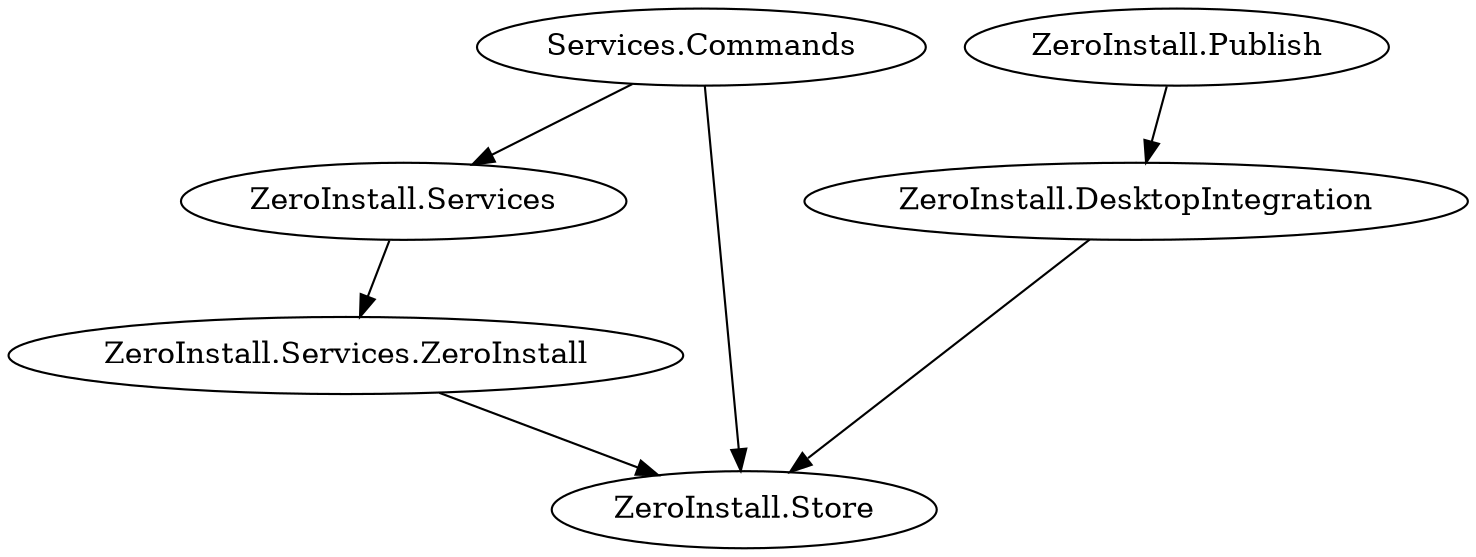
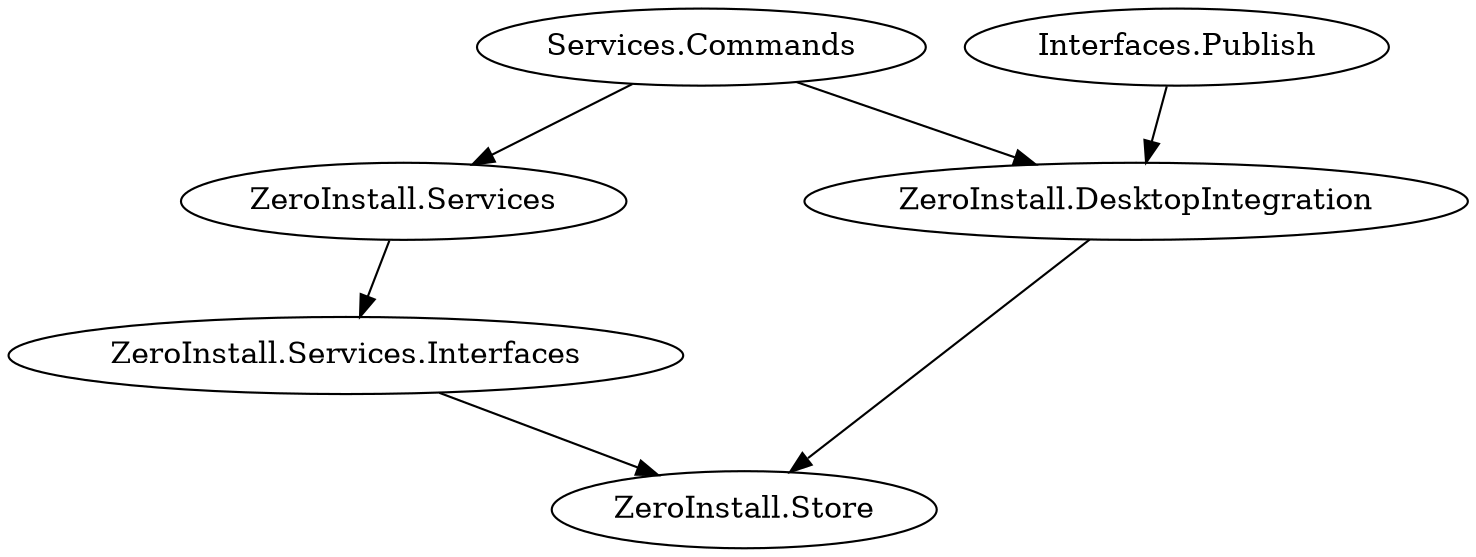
(1177, 47) -> (1177, 47)
(722, 267) -> (906, 120)
(346, 356) -> (346, 356)
